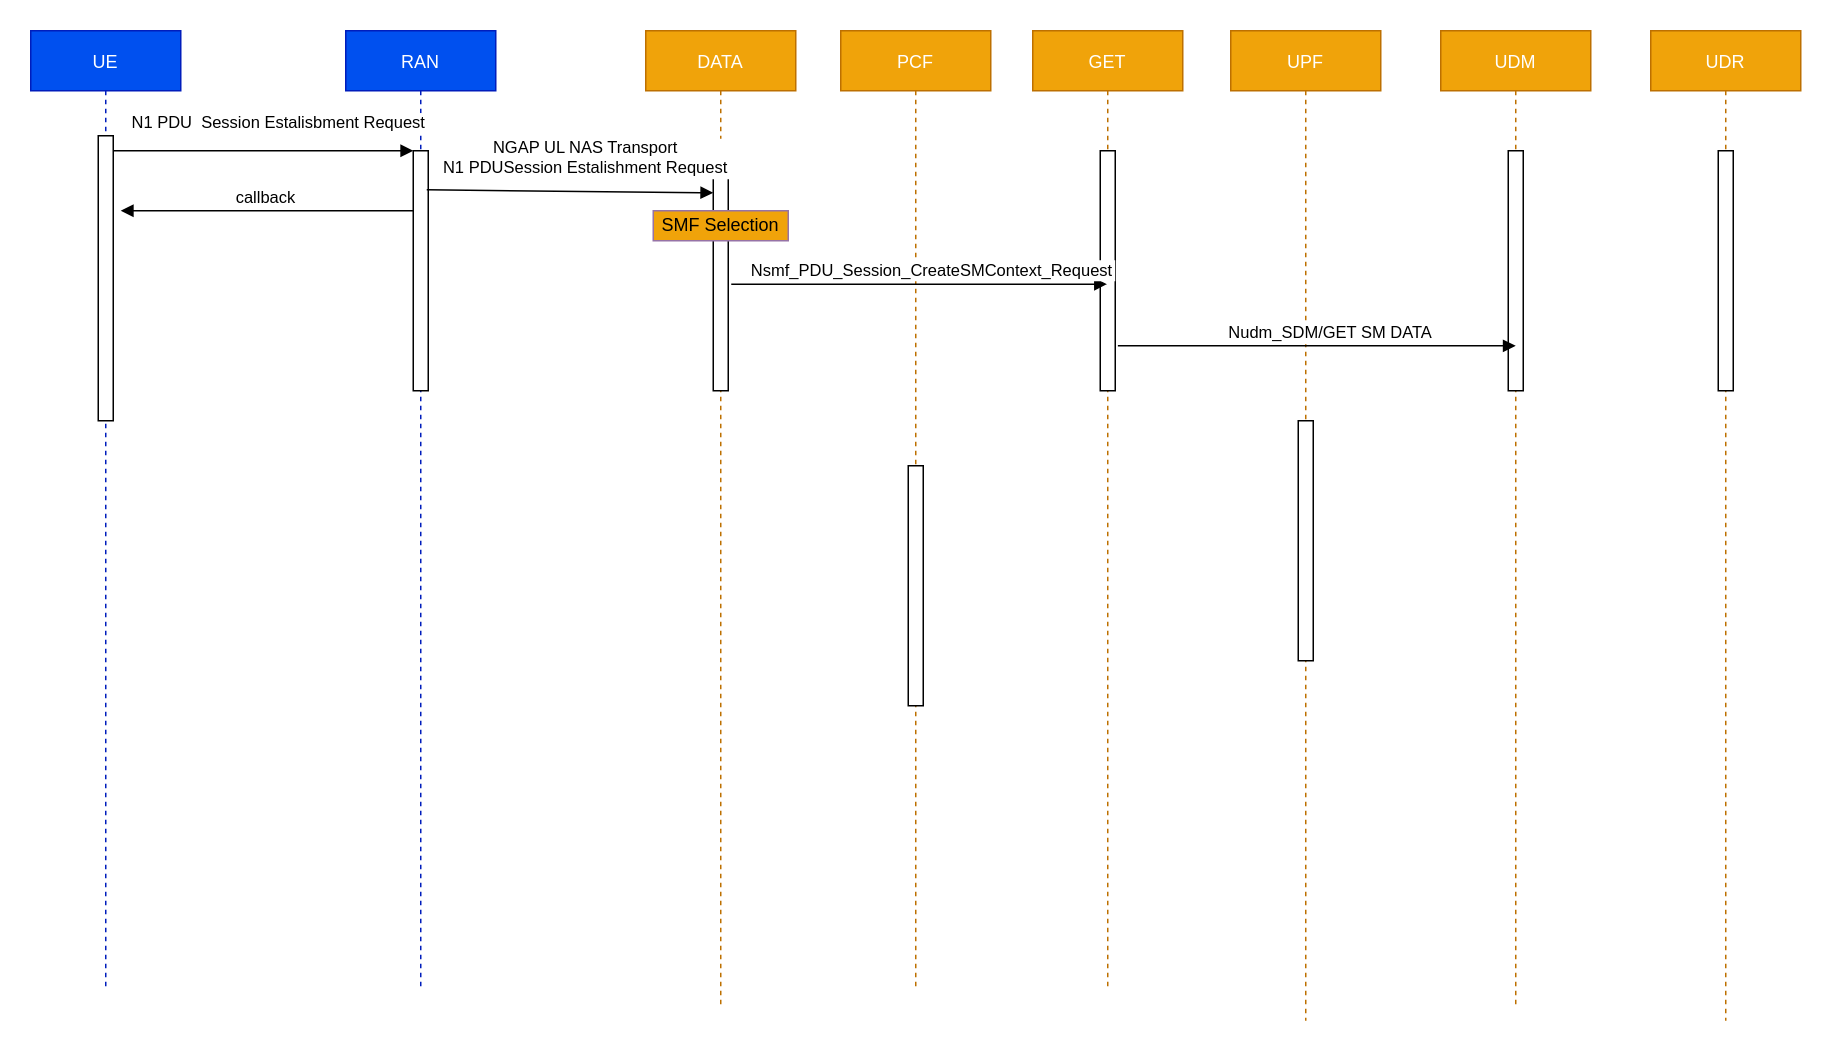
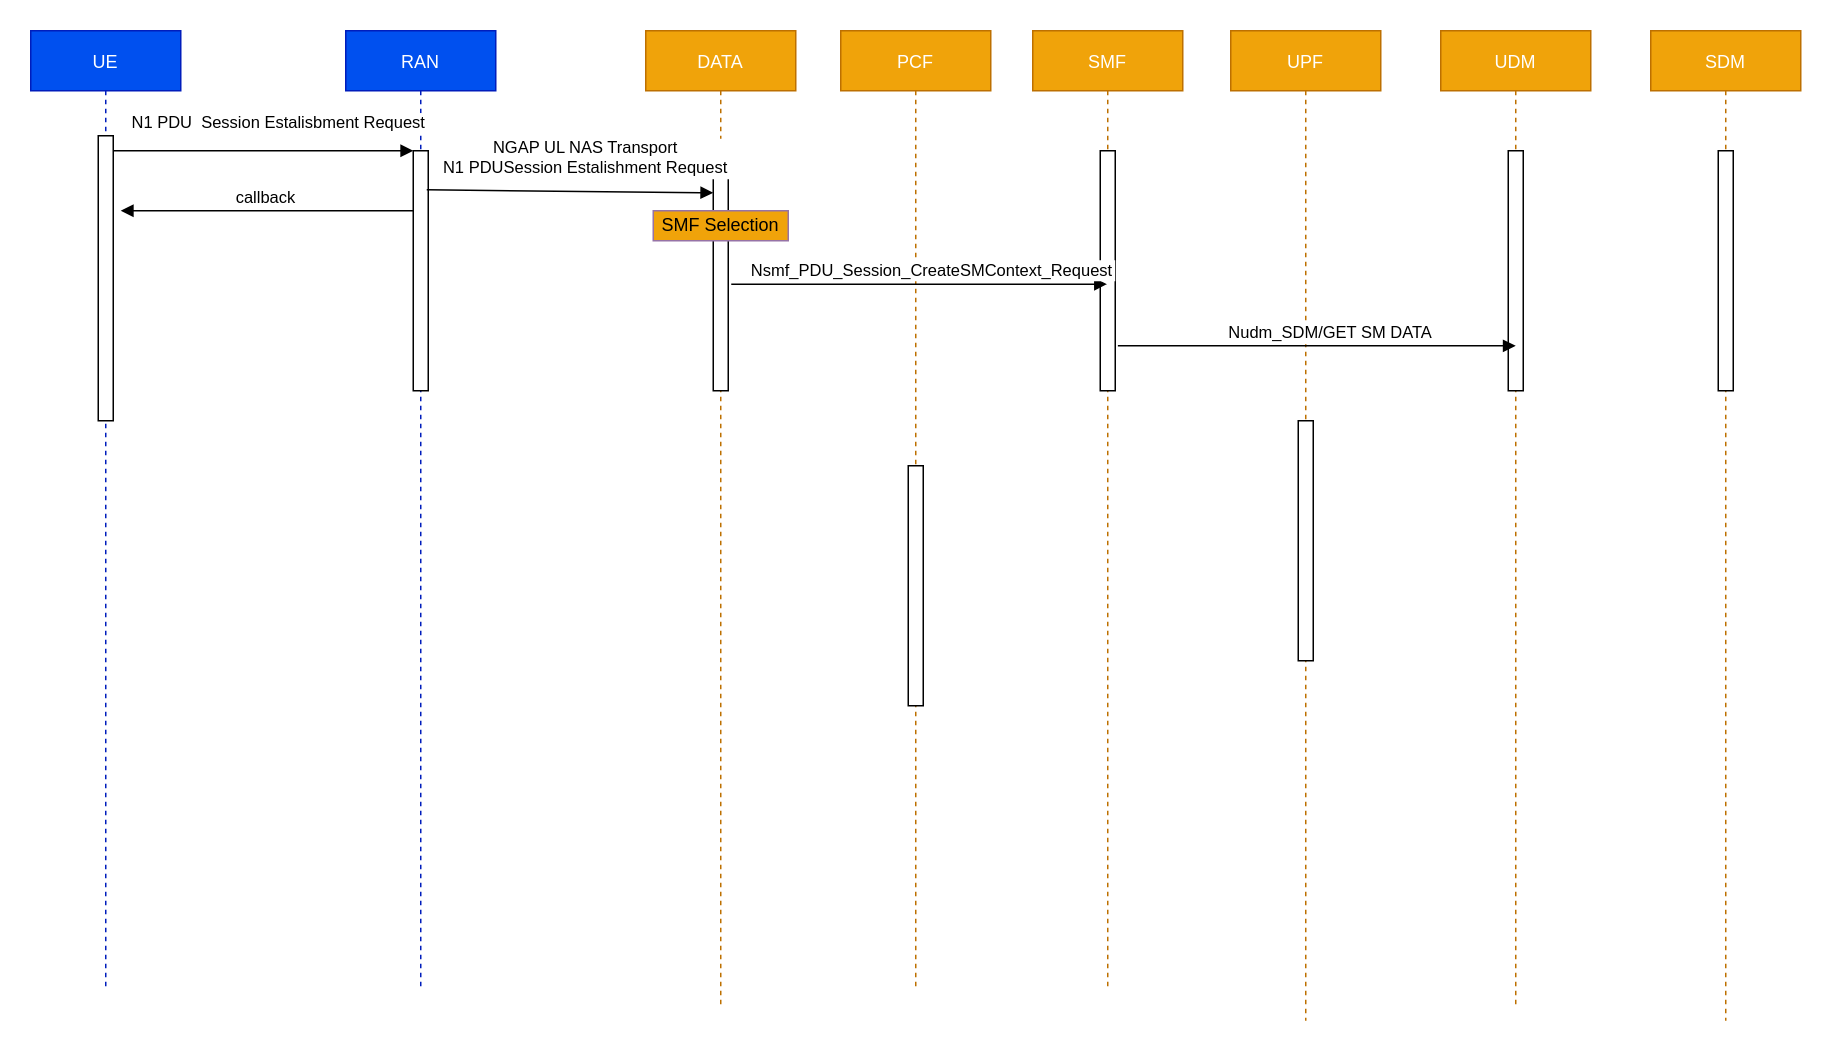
(1107, 62) -> (1107, 62)
(1725, 62) -> (1725, 62)
